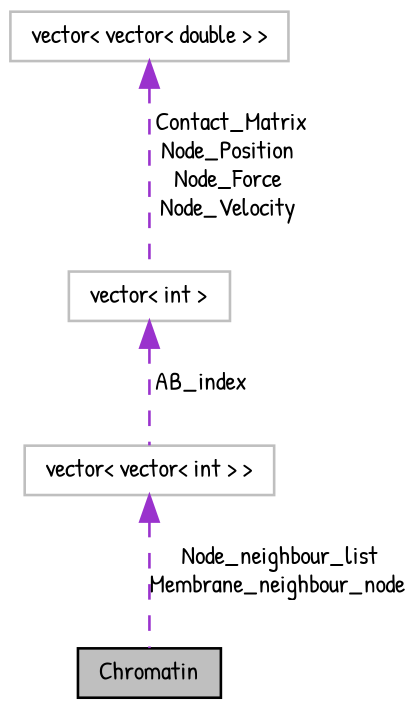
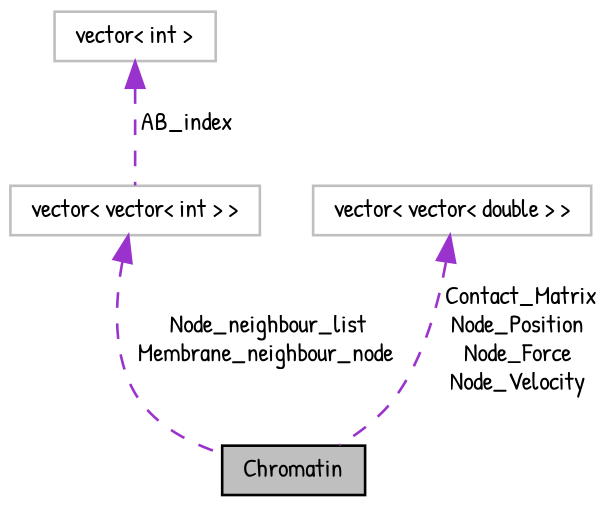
(149, 180) -> (413, 367)
